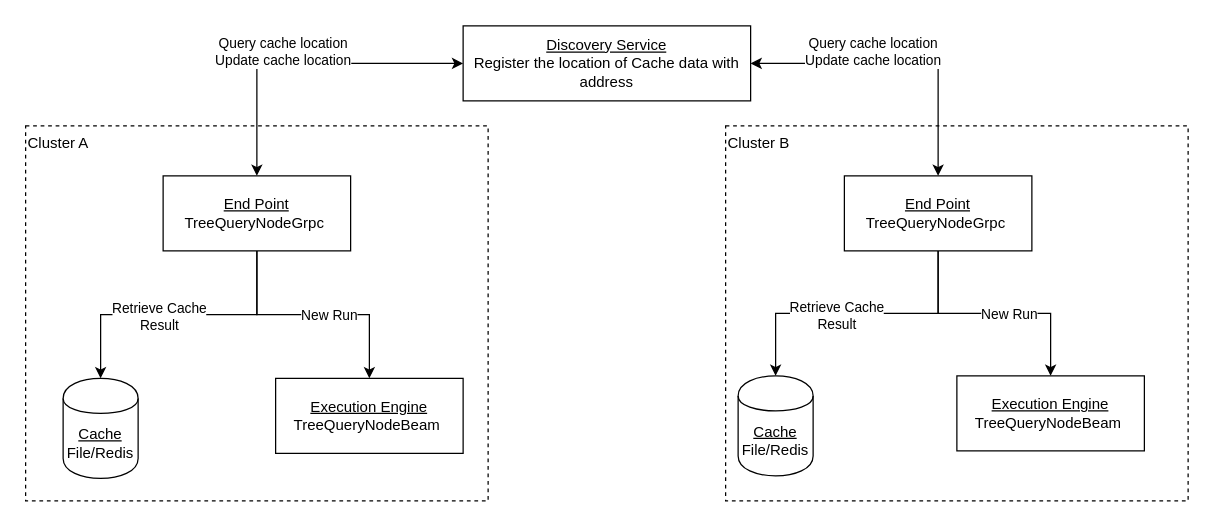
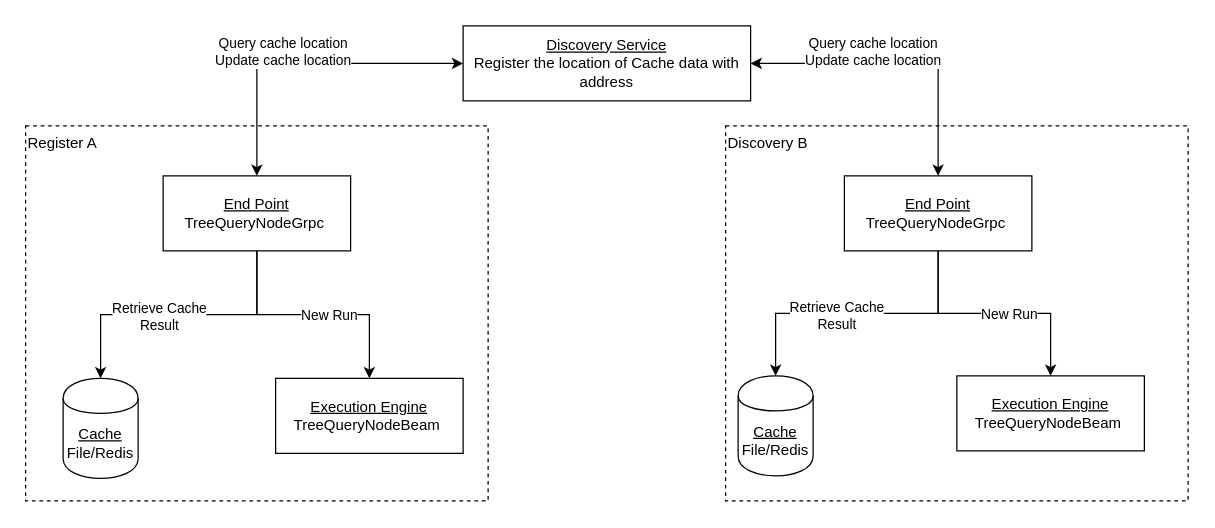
(62, 143) -> (66, 143)
(762, 143) -> (770, 143)
